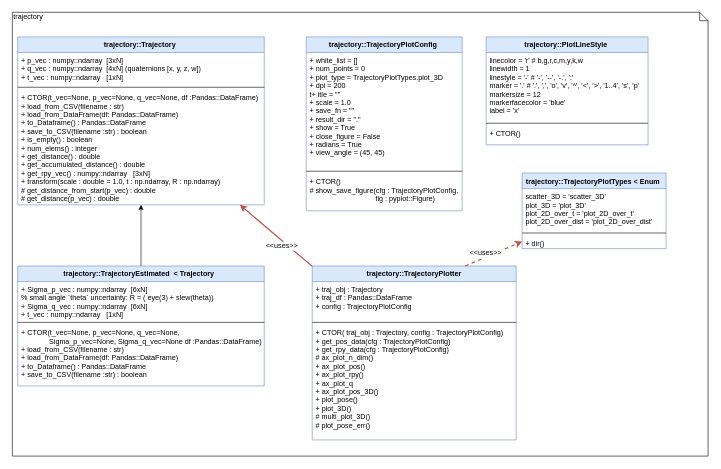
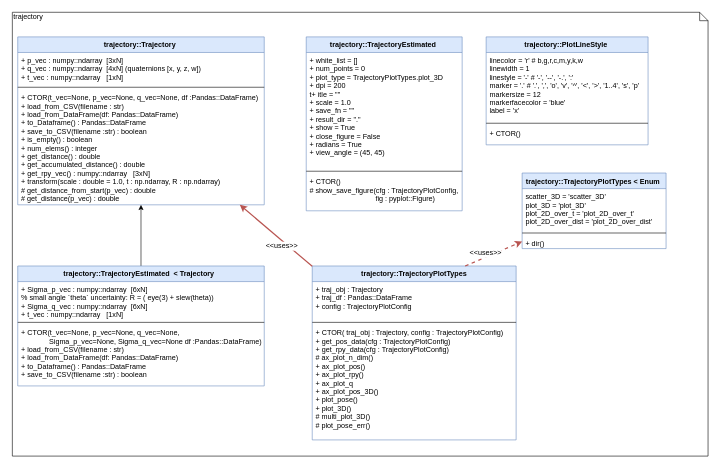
(384, 45) -> (384, 45)
(414, 274) -> (414, 274)
